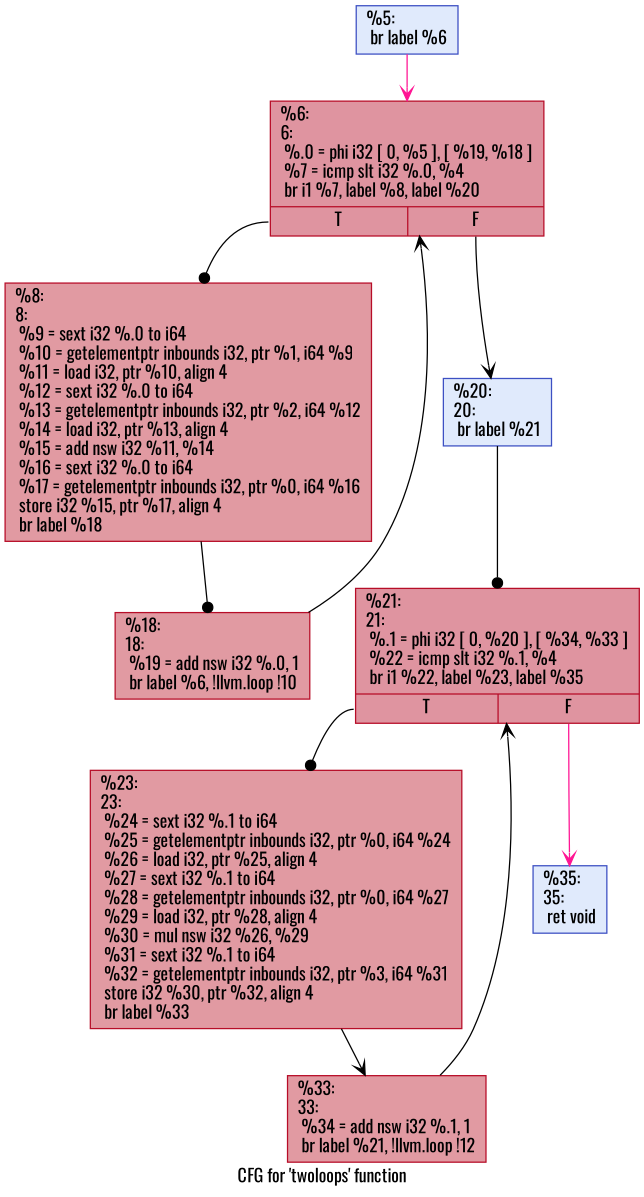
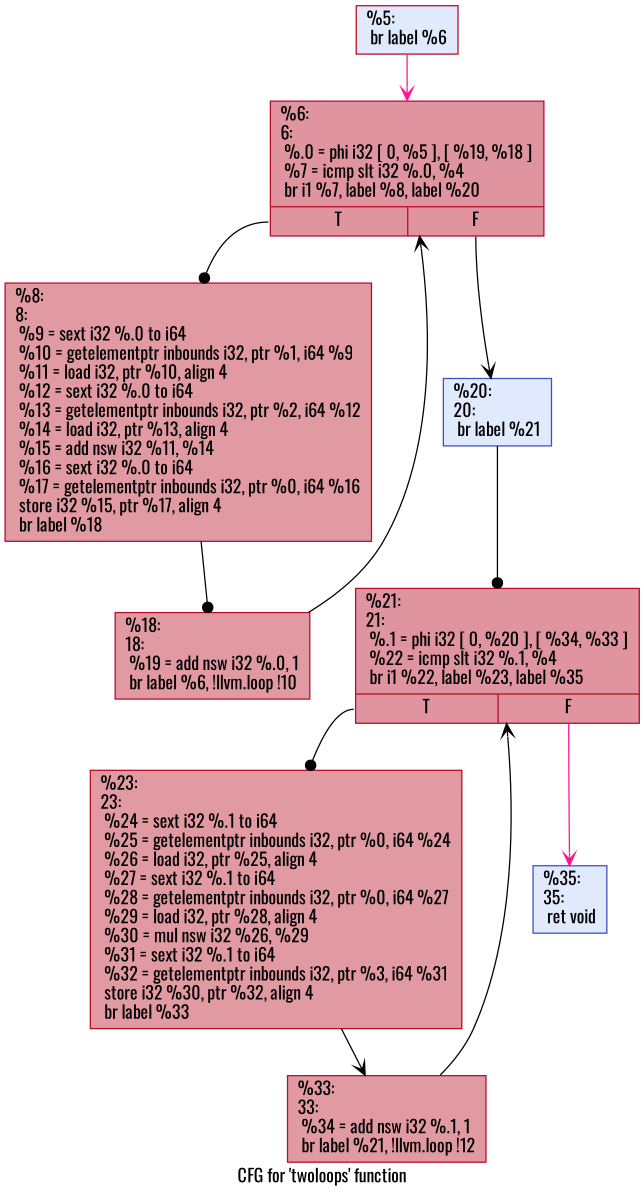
(407, 30) -> (407, 30)
